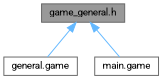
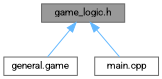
(83, 13) -> (83, 13)
(127, 66) -> (127, 66)
